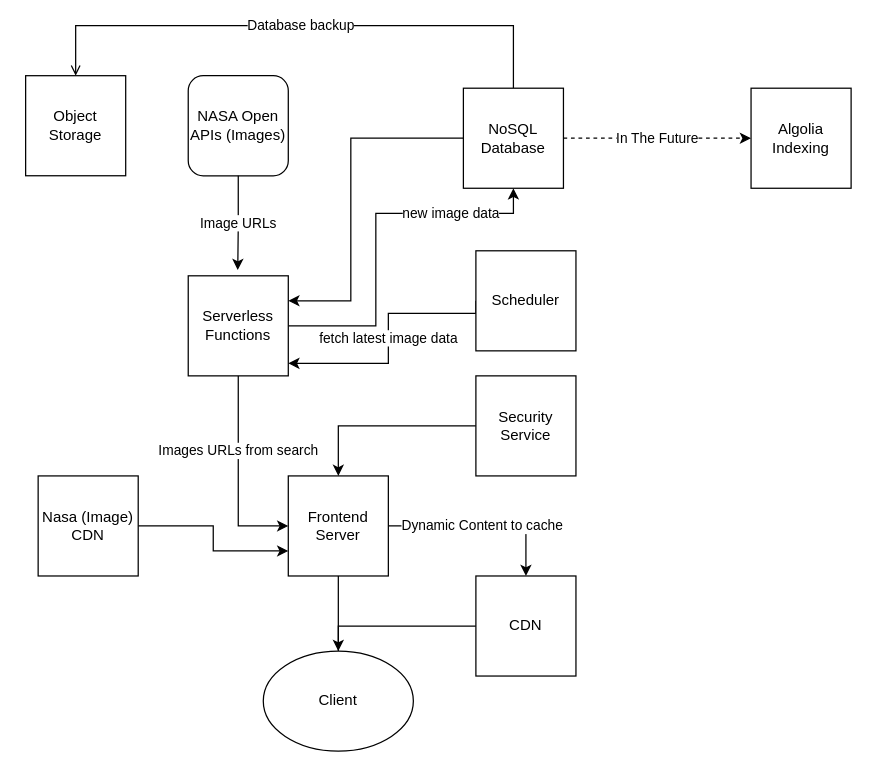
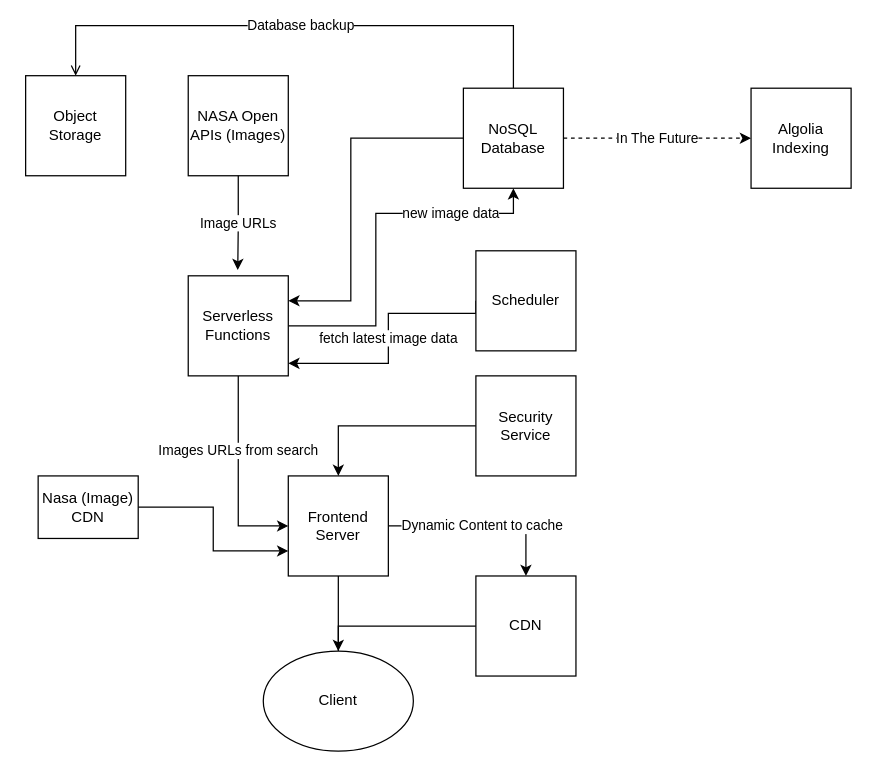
(238, 126) -> (238, 126)
(88, 526) -> (88, 507)
